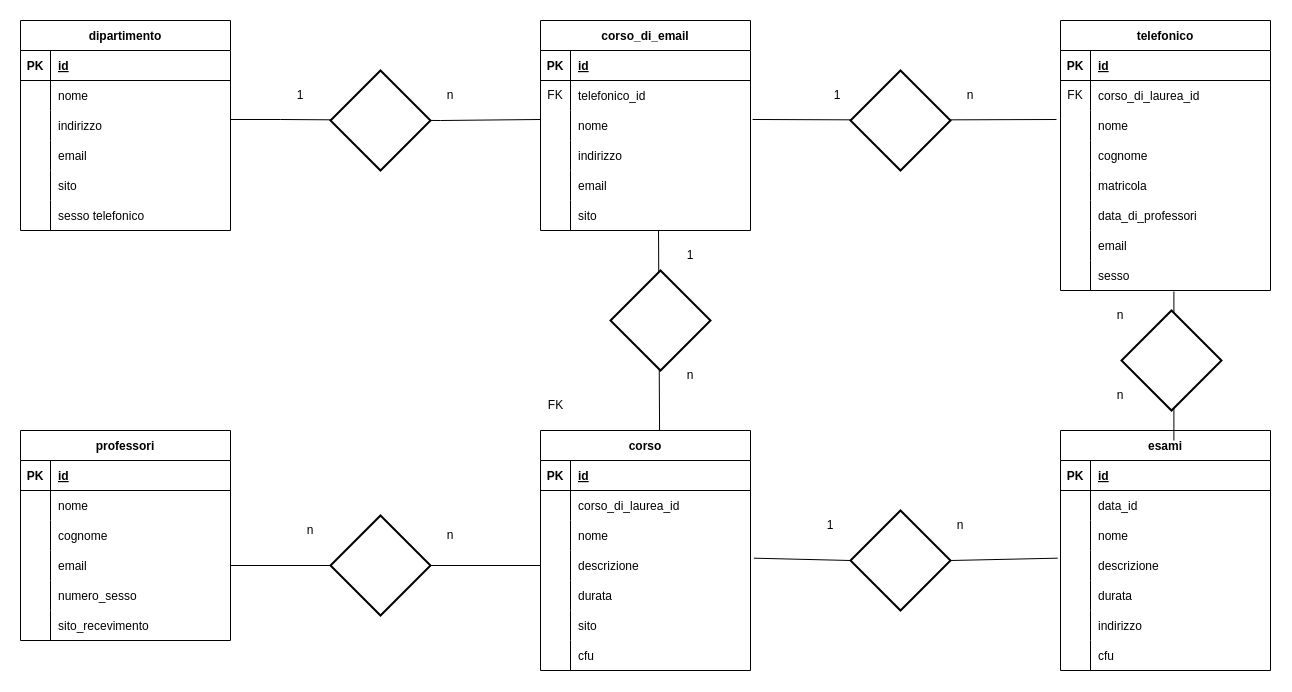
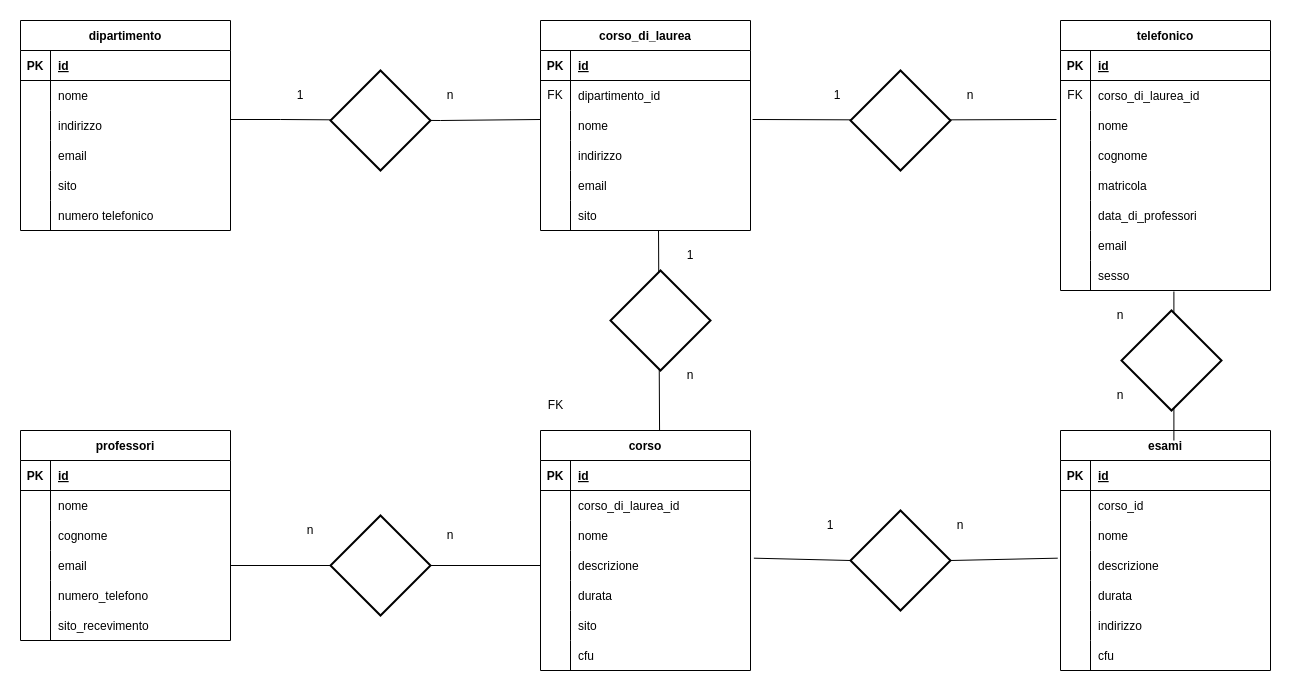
(645, 36) -> (645, 36)
(617, 96) -> (624, 96)
(107, 216) -> (110, 216)
(1120, 506) -> (1123, 506)
(98, 596) -> (107, 596)
